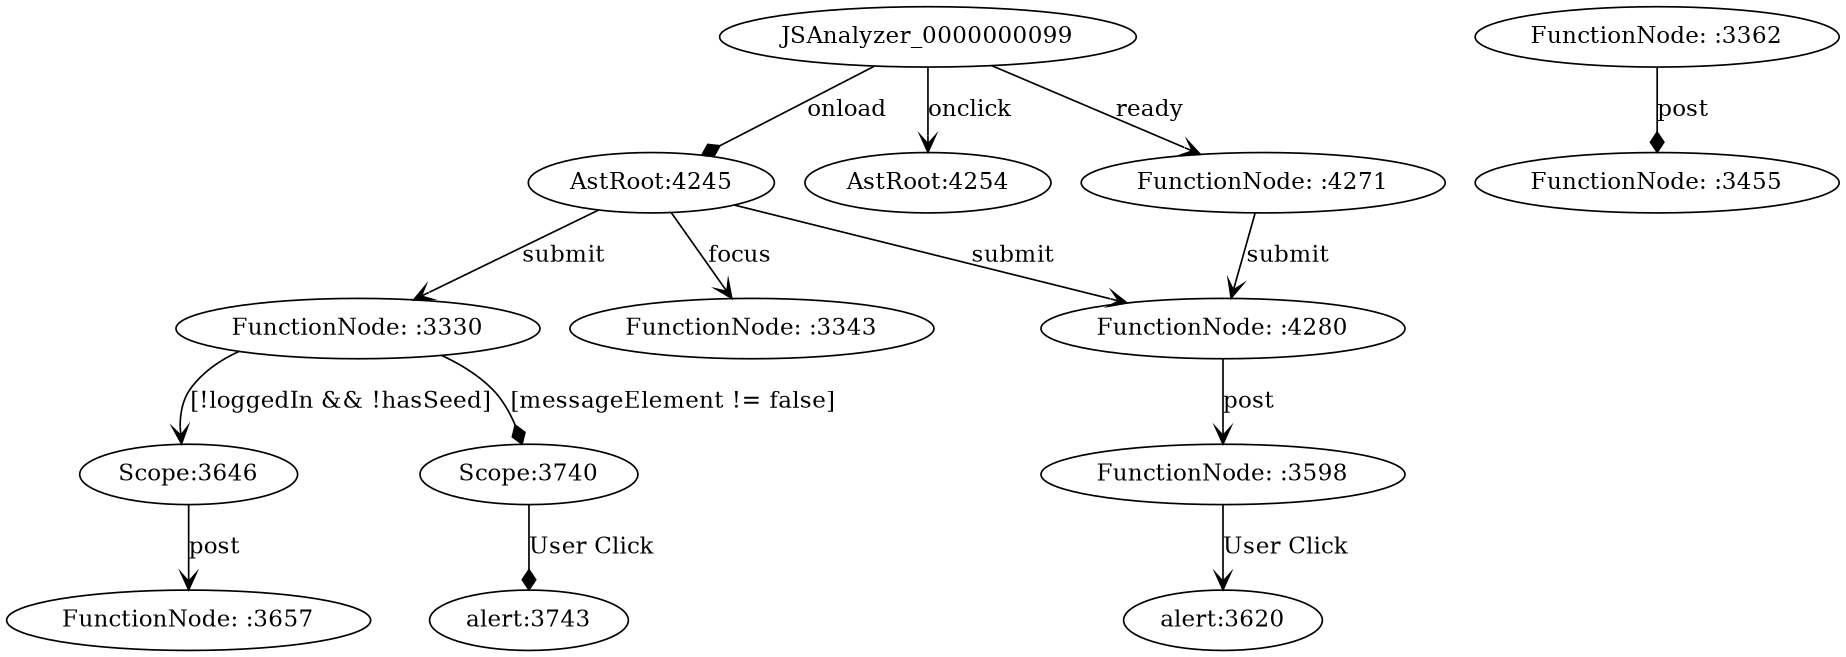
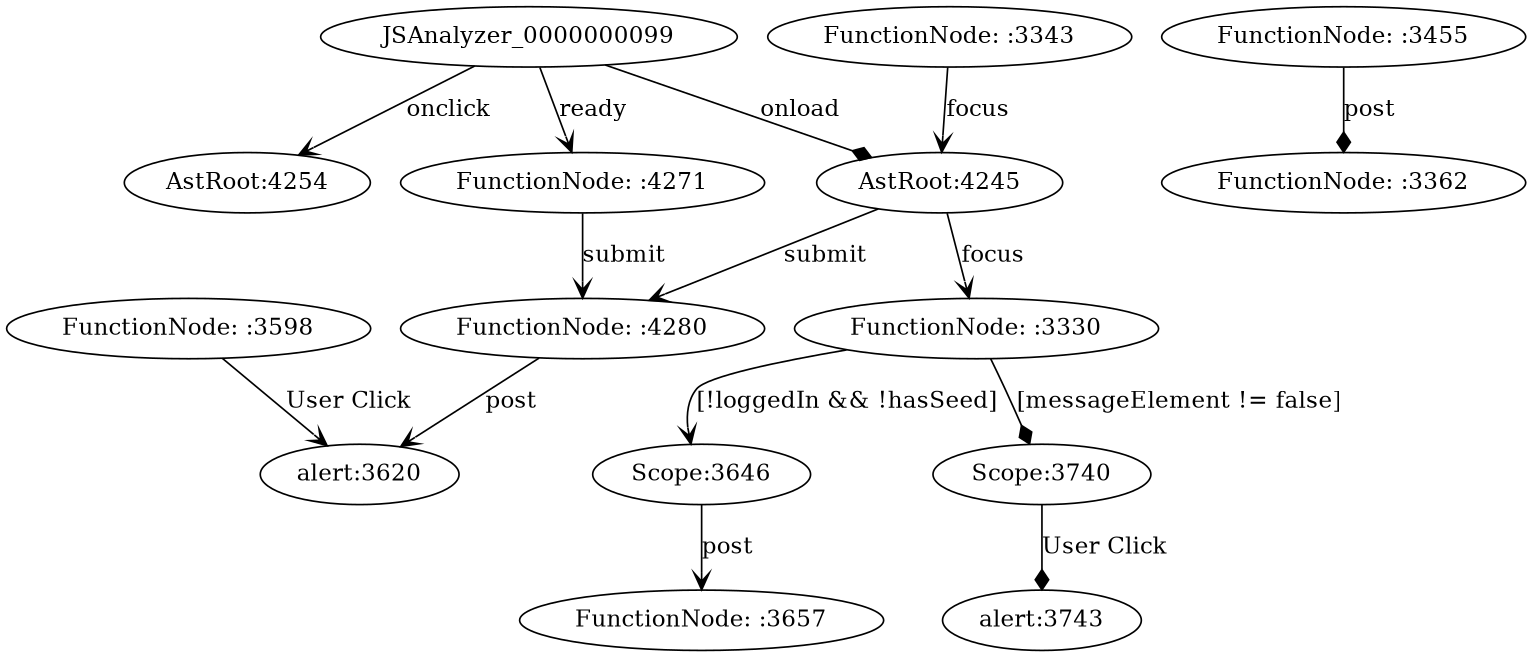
(1657, 100) -> (1344, 100)
(697, 249) -> (945, 101)
(564, 256) -> (993, 256)
(1223, 393) -> (477, 398)
